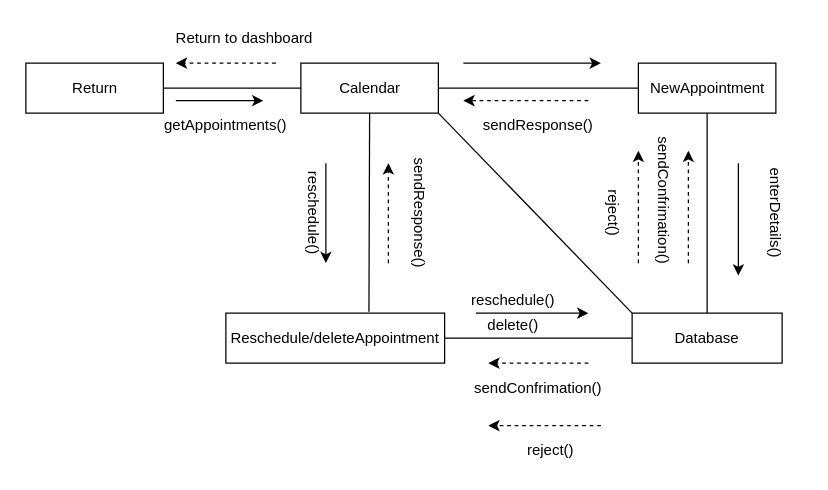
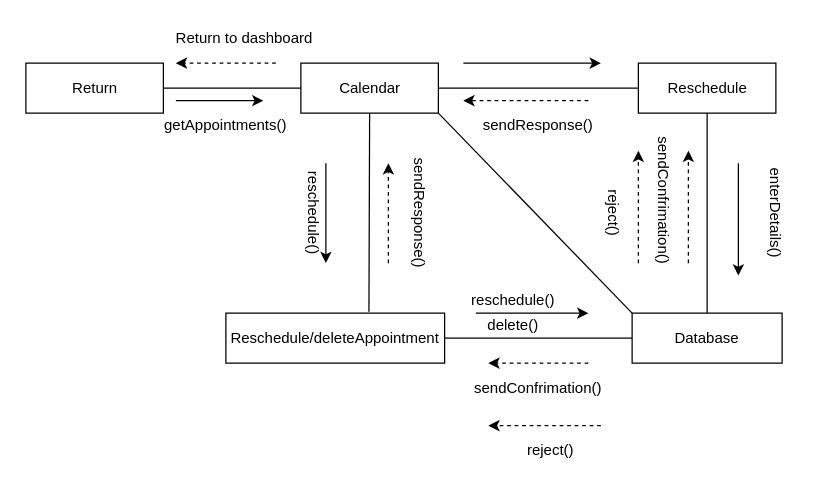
(708, 88) -> (708, 88)
